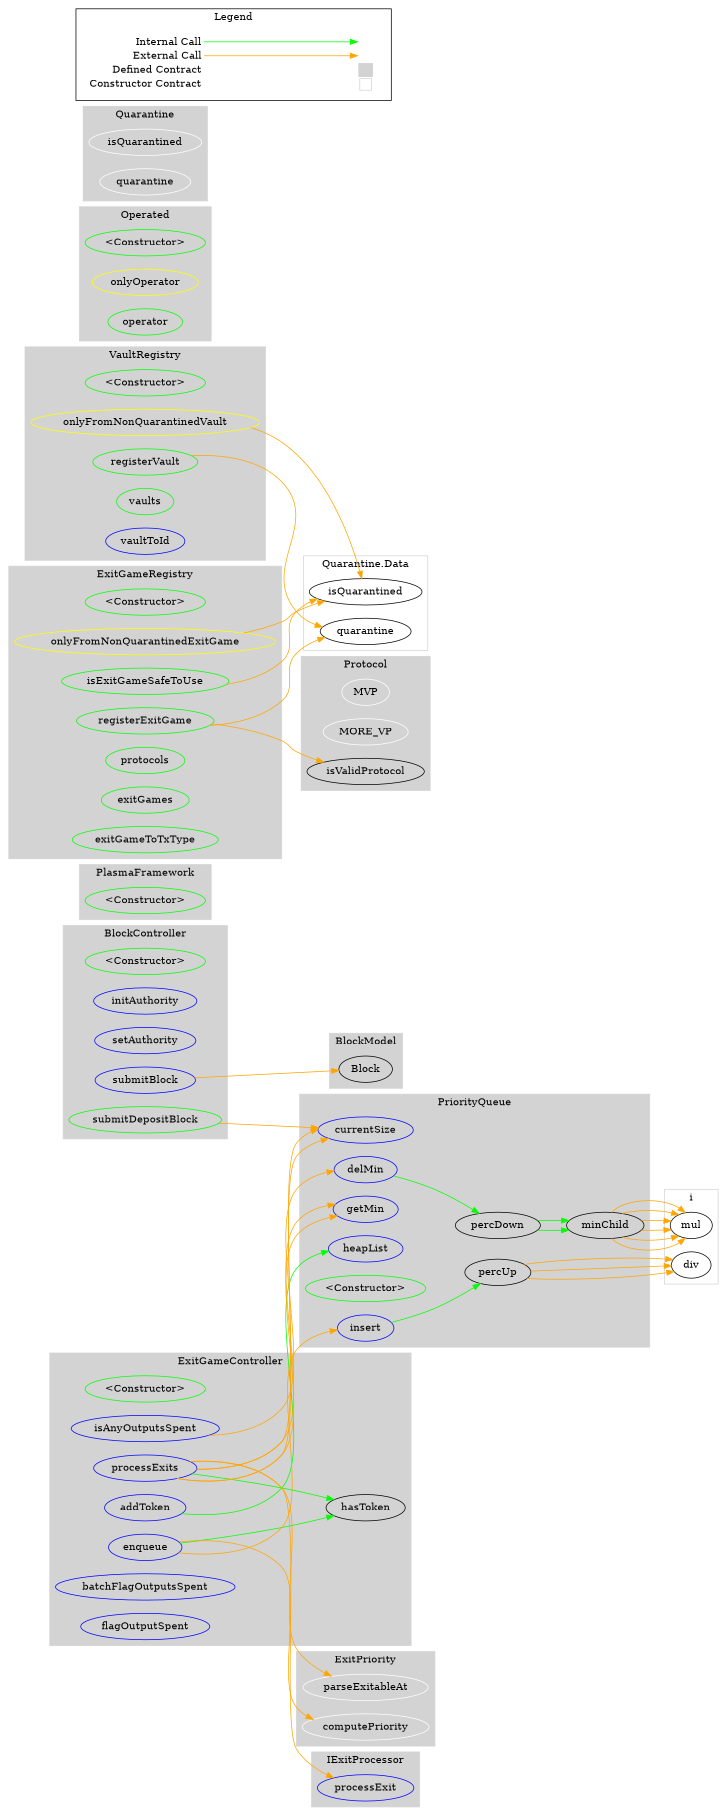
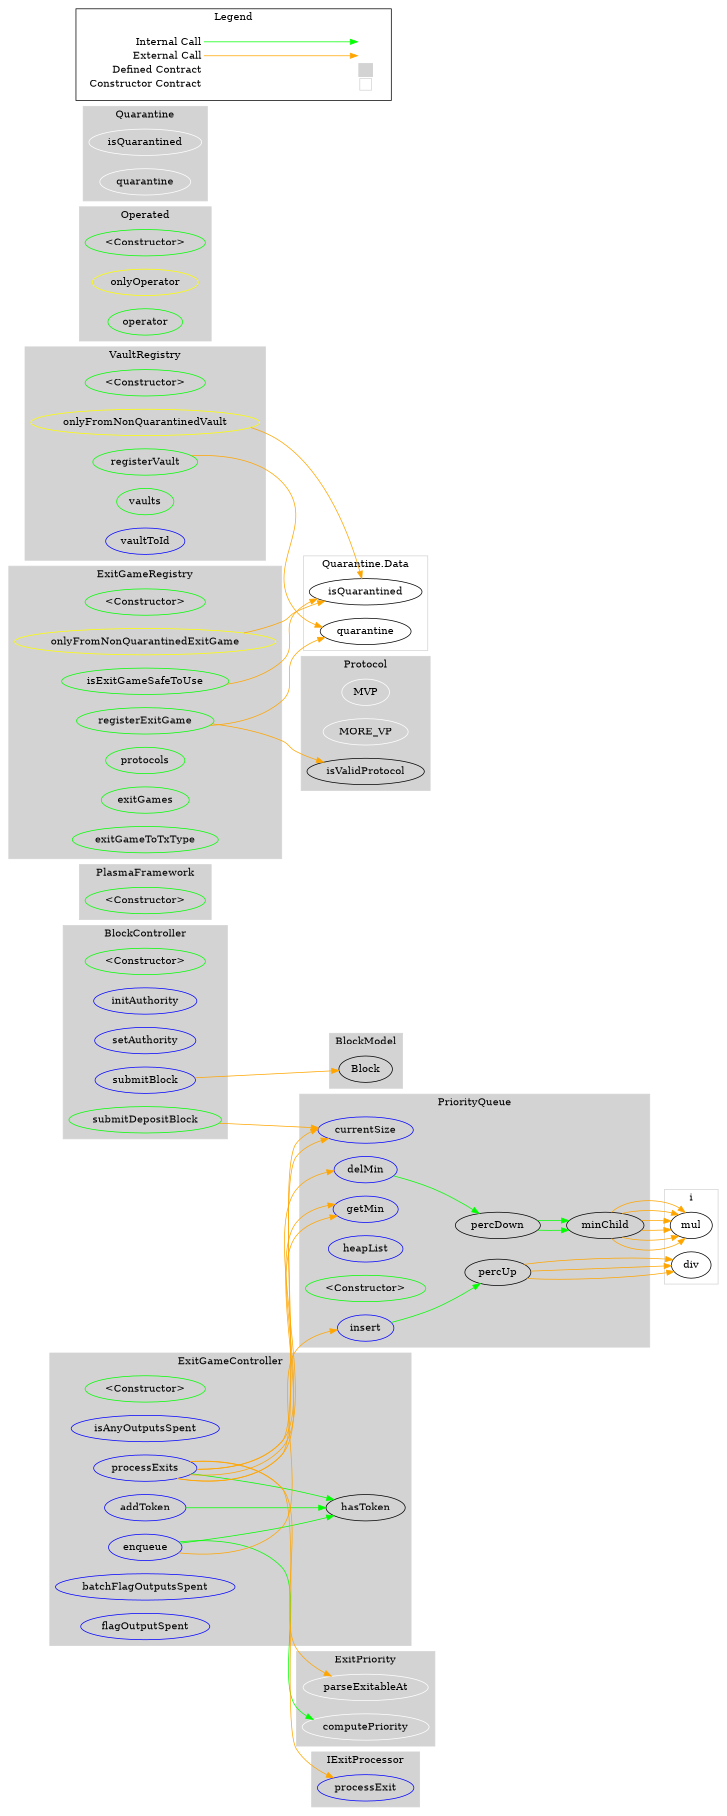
(292, 1321) -> (293, 1350)
(286, 1479) -> (252, 1508)
(283, 1570) -> (283, 1570)
